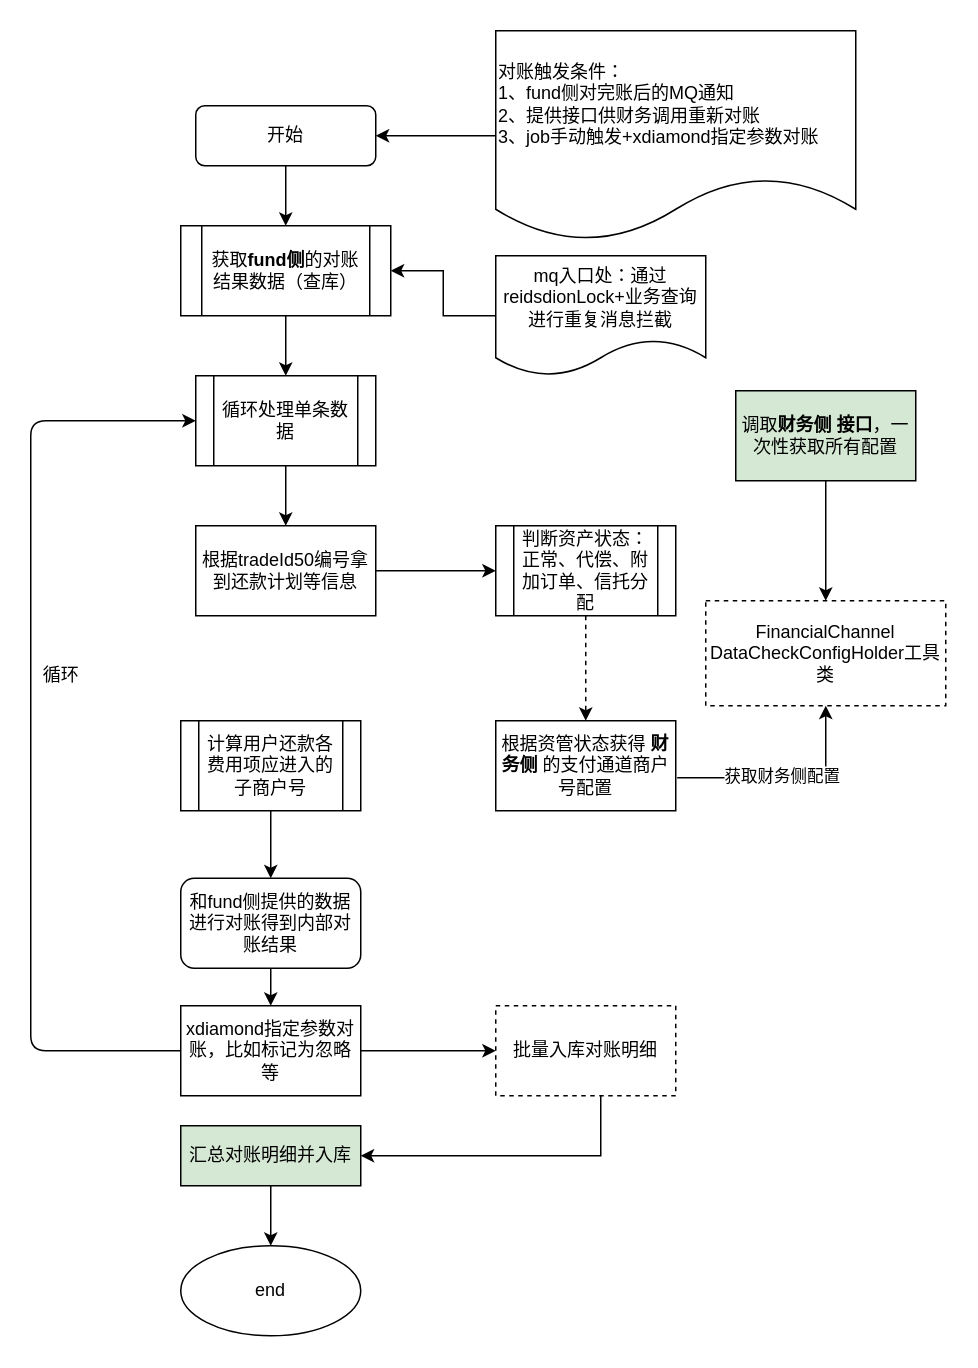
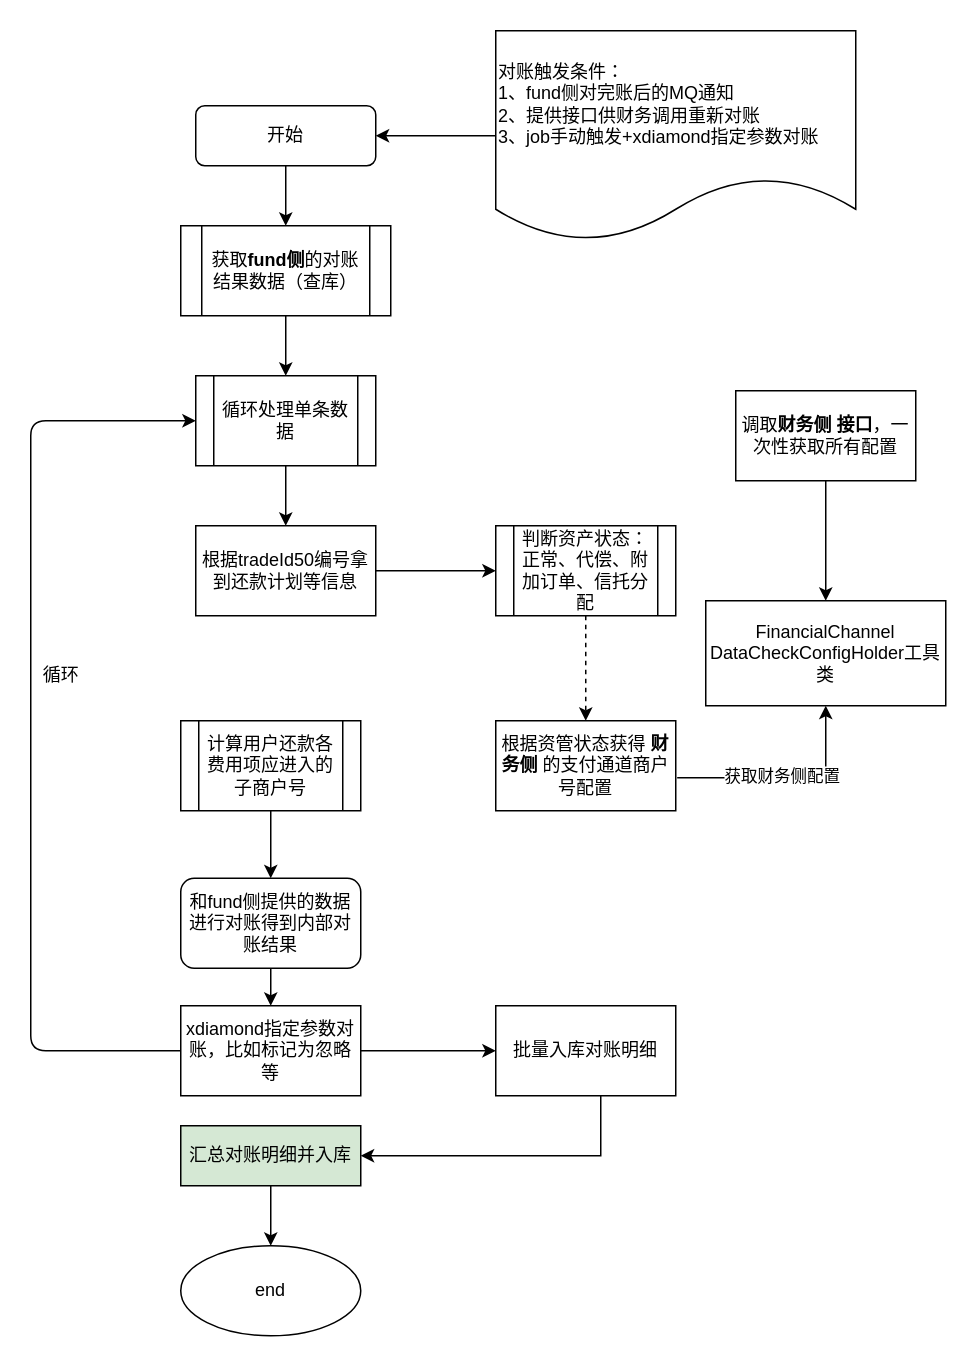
(443, 299) -> none
(601, 316) -> none
(826, 436) -> (826, 436)
(826, 653) -> (826, 653)
(586, 1051) -> (586, 1051)
